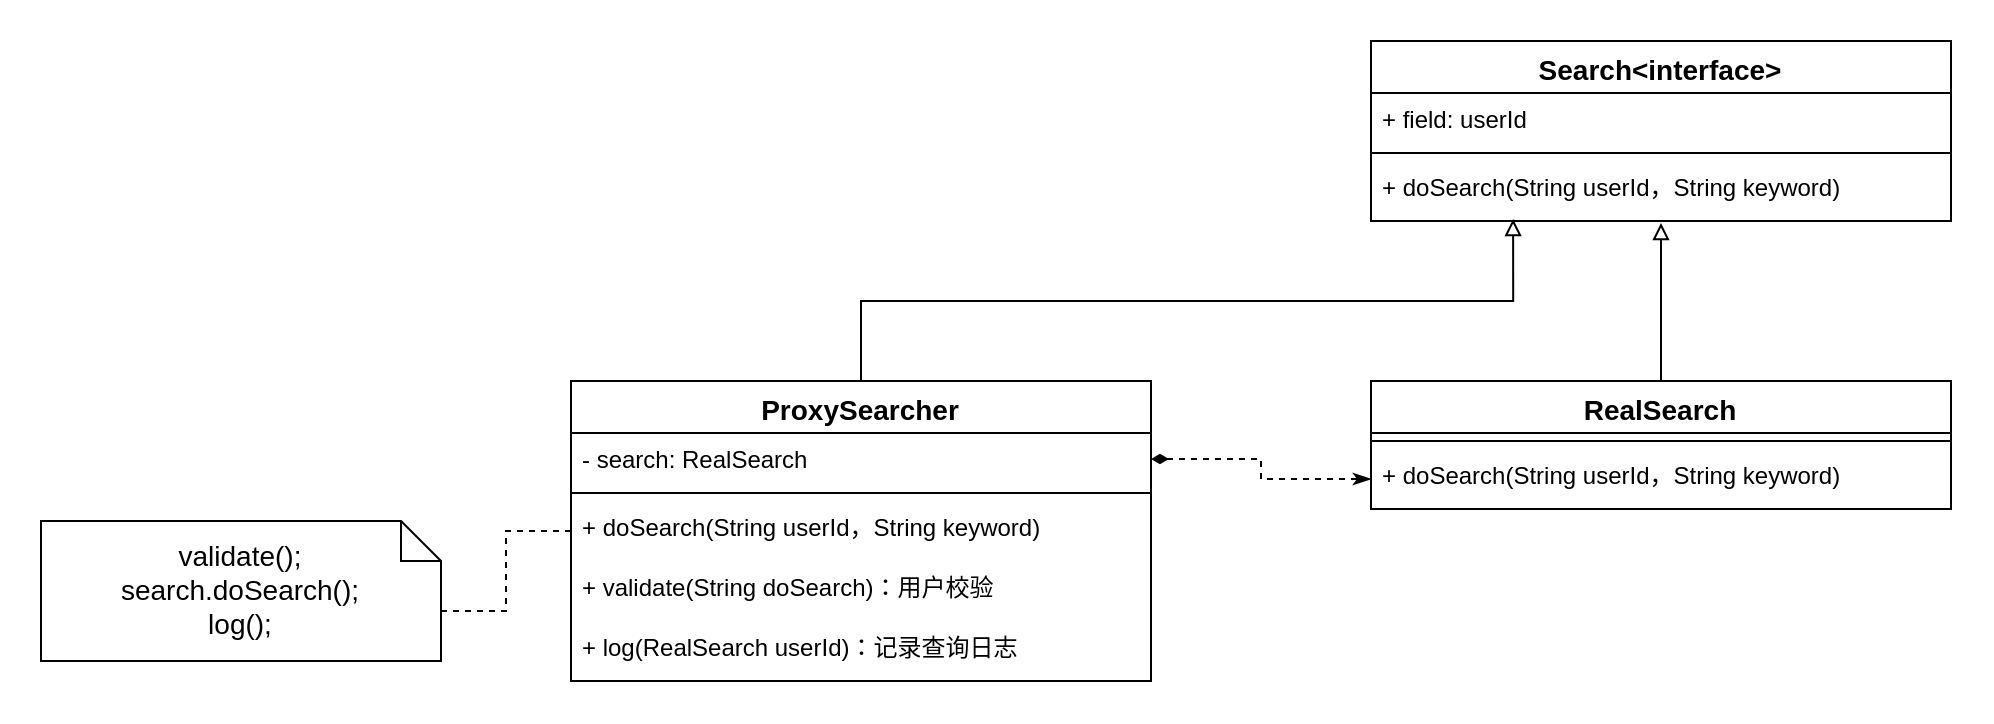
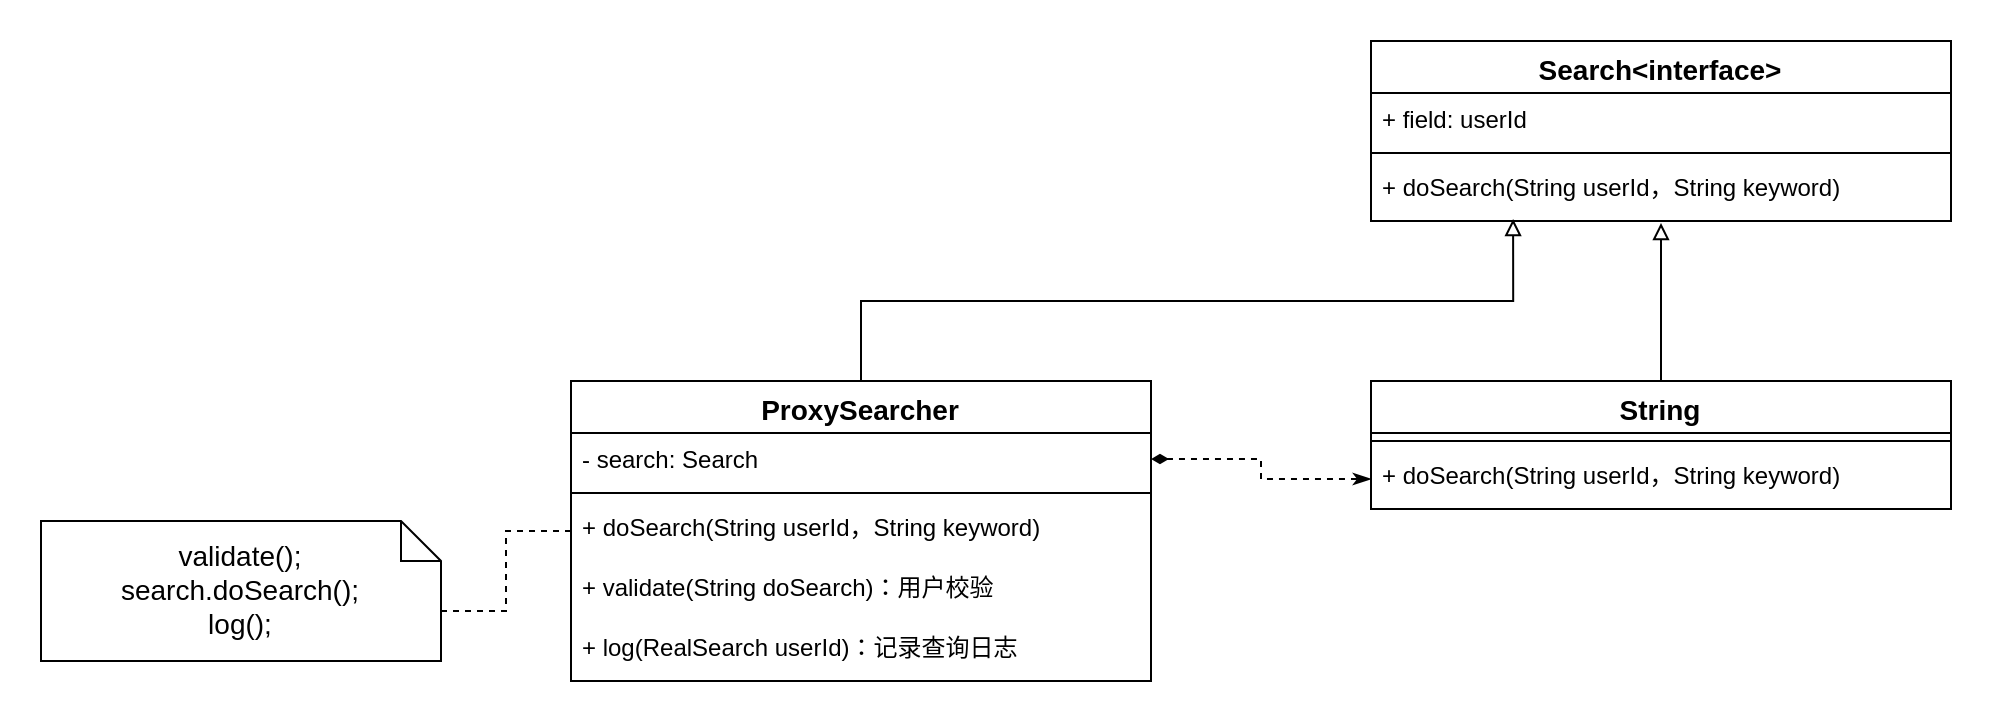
(1660, 411) -> (1660, 411)
(704, 460) -> (680, 460)
